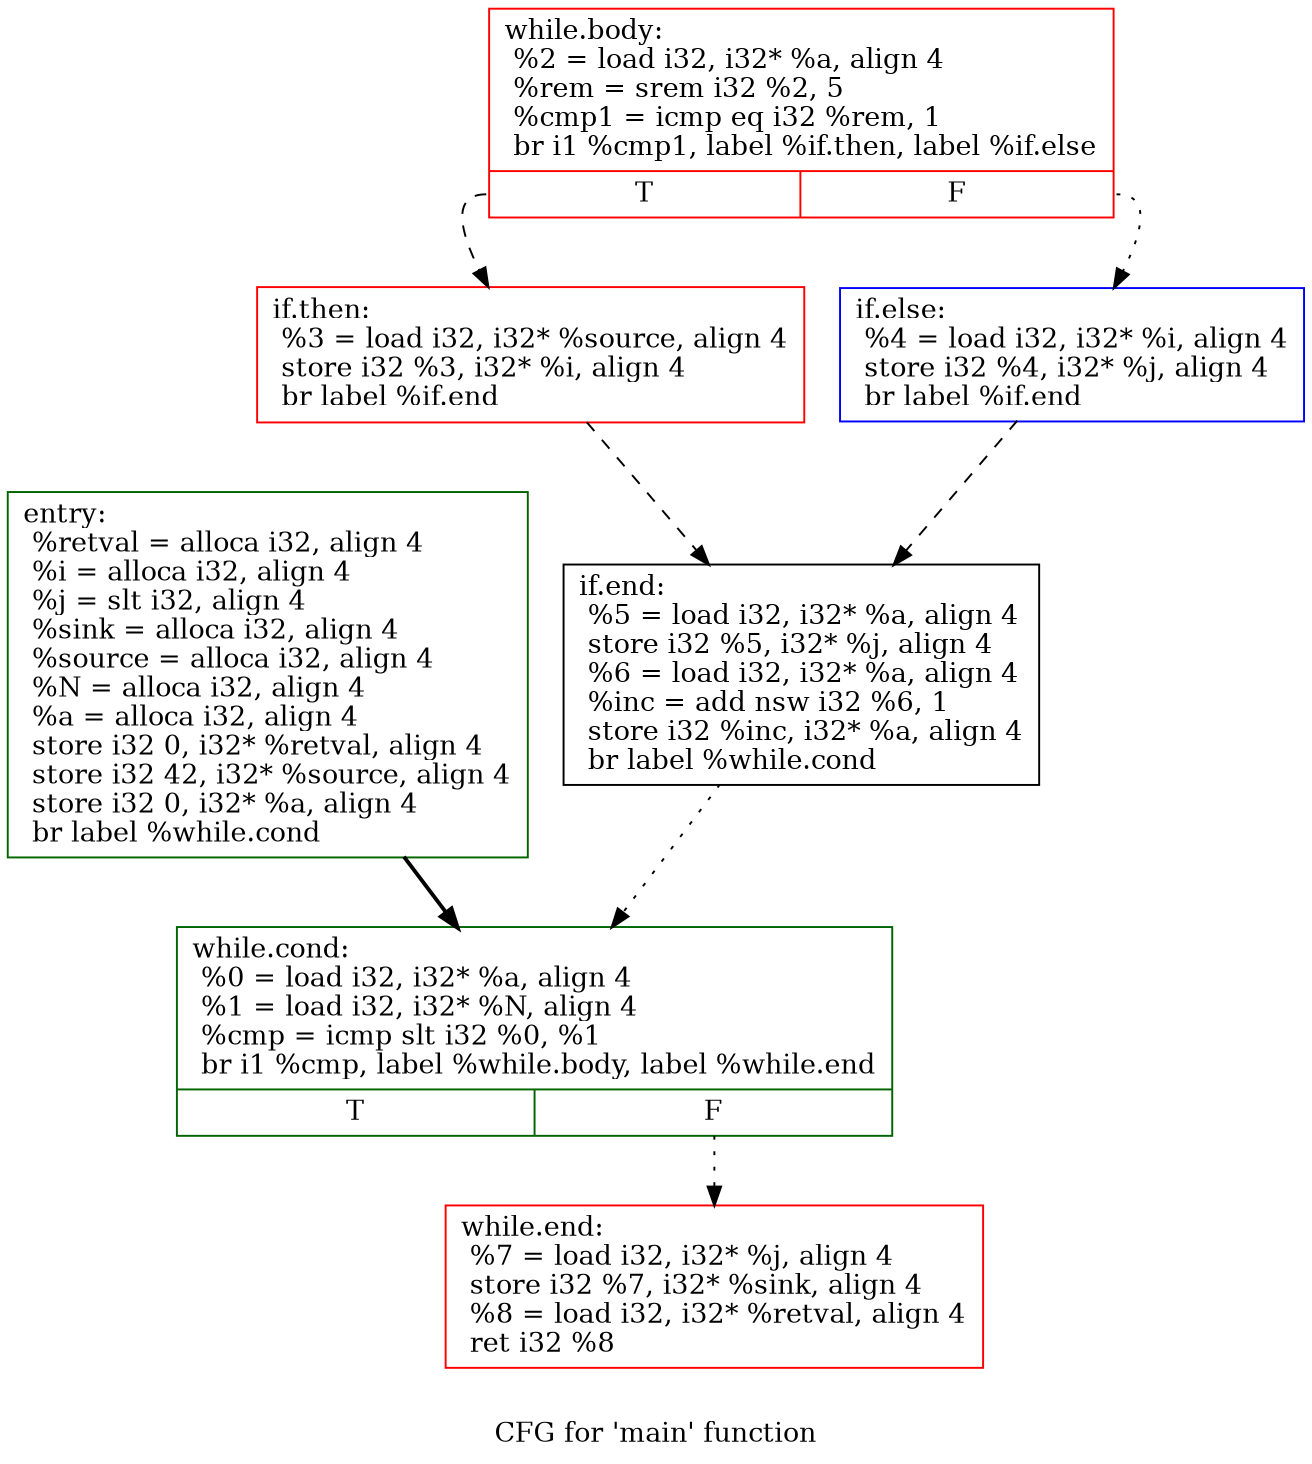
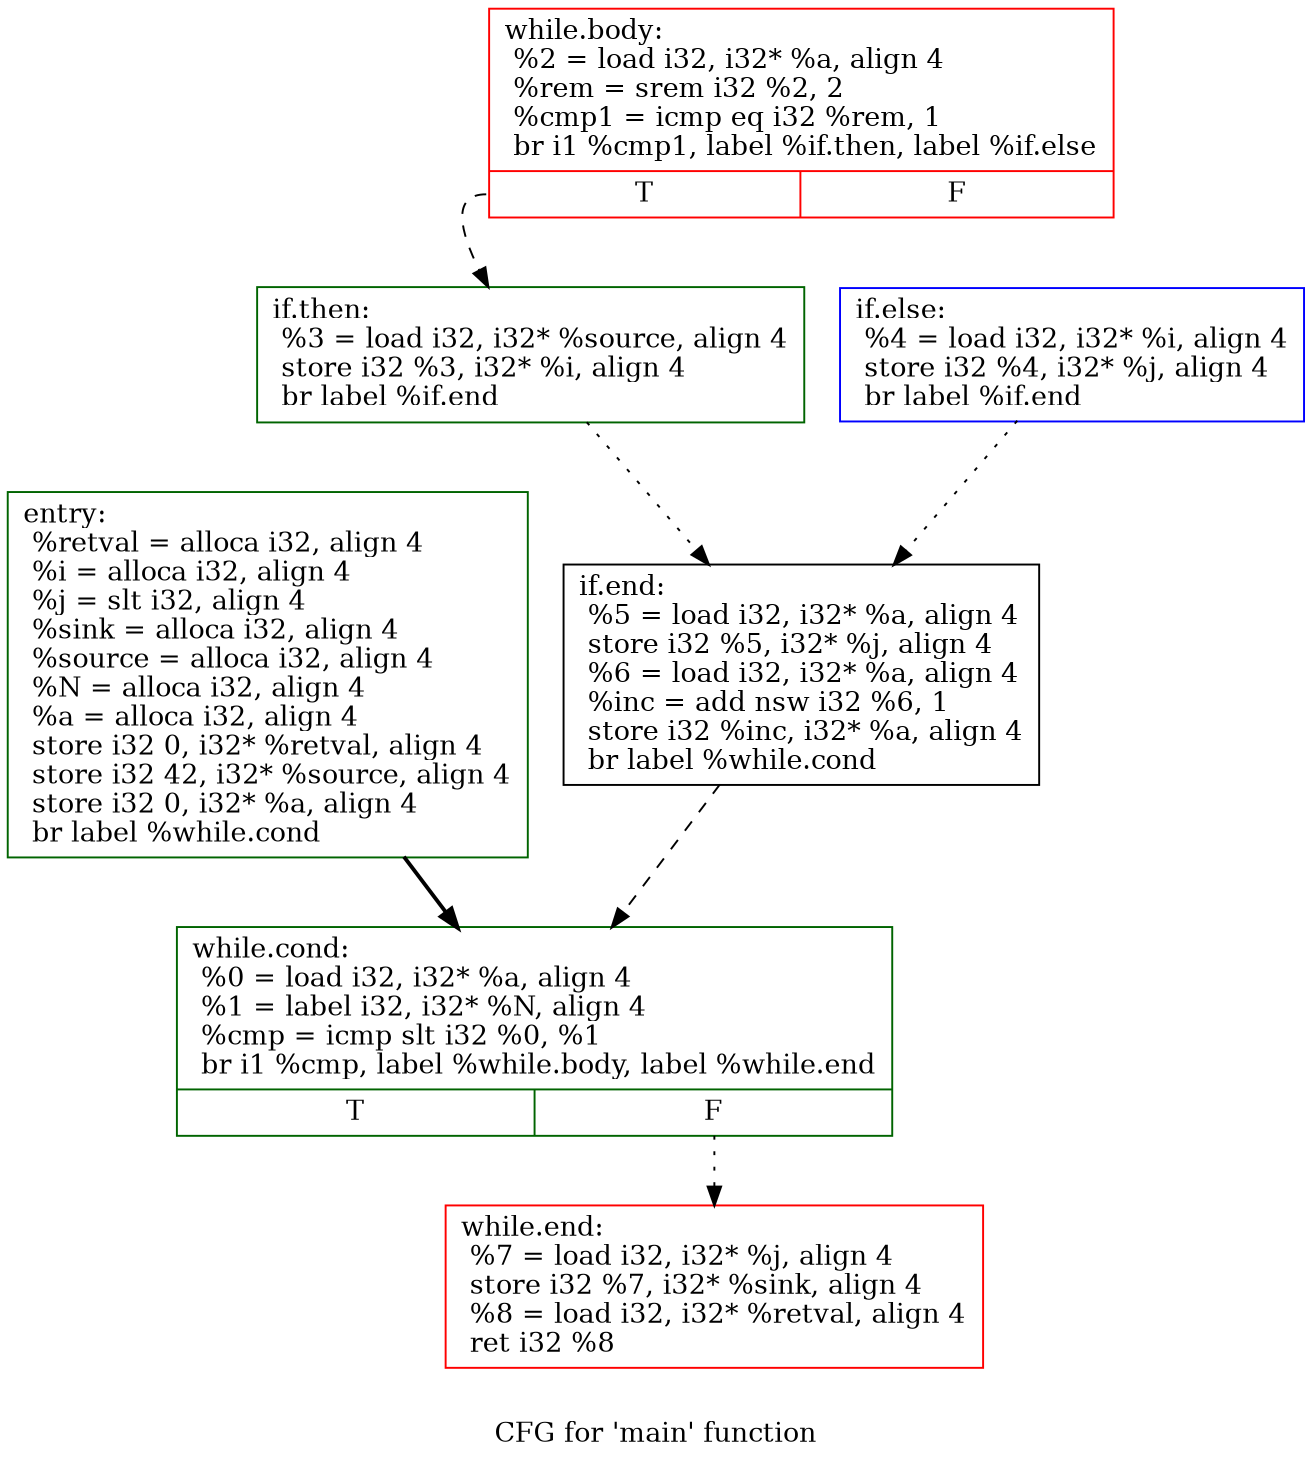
(675, 89) -> (675, 89)
(1139, 227) -> none
(531, 355) -> (531, 355)
(641, 486) -> (641, 486)
(962, 486) -> (962, 486)
(672, 848) -> (672, 848)
(416, 1007) -> (420, 1007)
